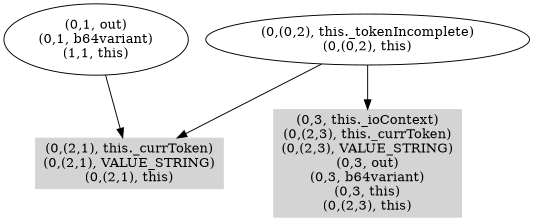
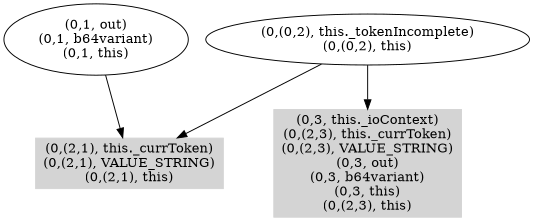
(96, 40) -> (96, 40)
